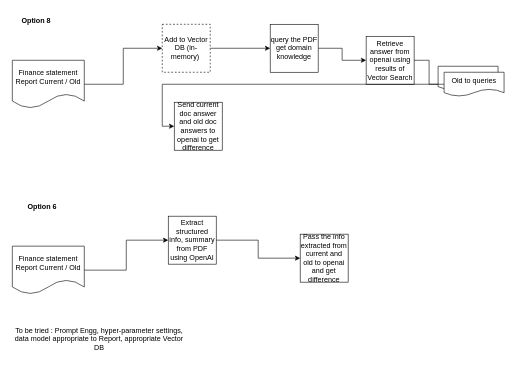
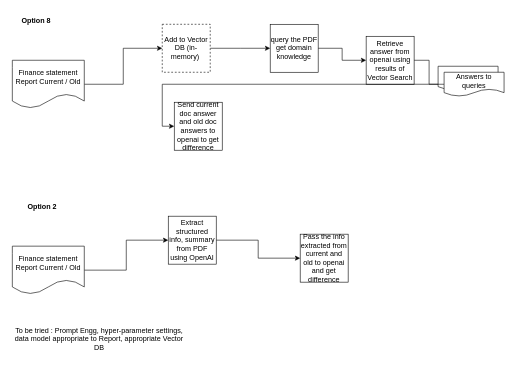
(474, 81) -> (474, 81)
(42, 207) -> (42, 207)
